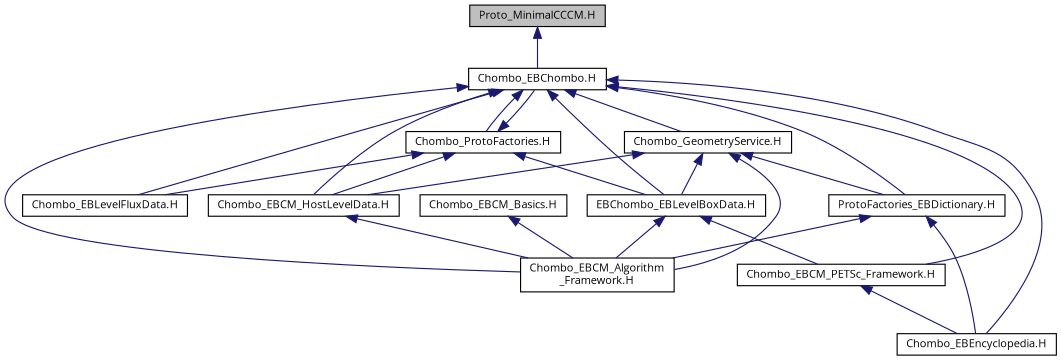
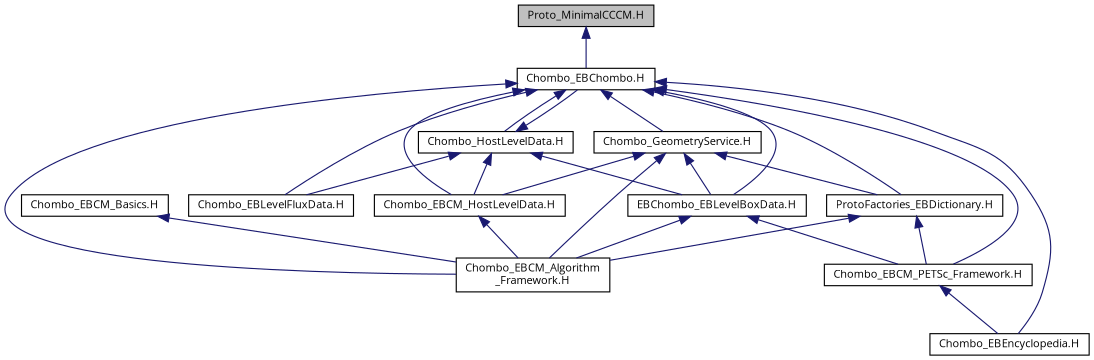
(483, 142) -> (496, 142)
(963, 276) -> (923, 246)
